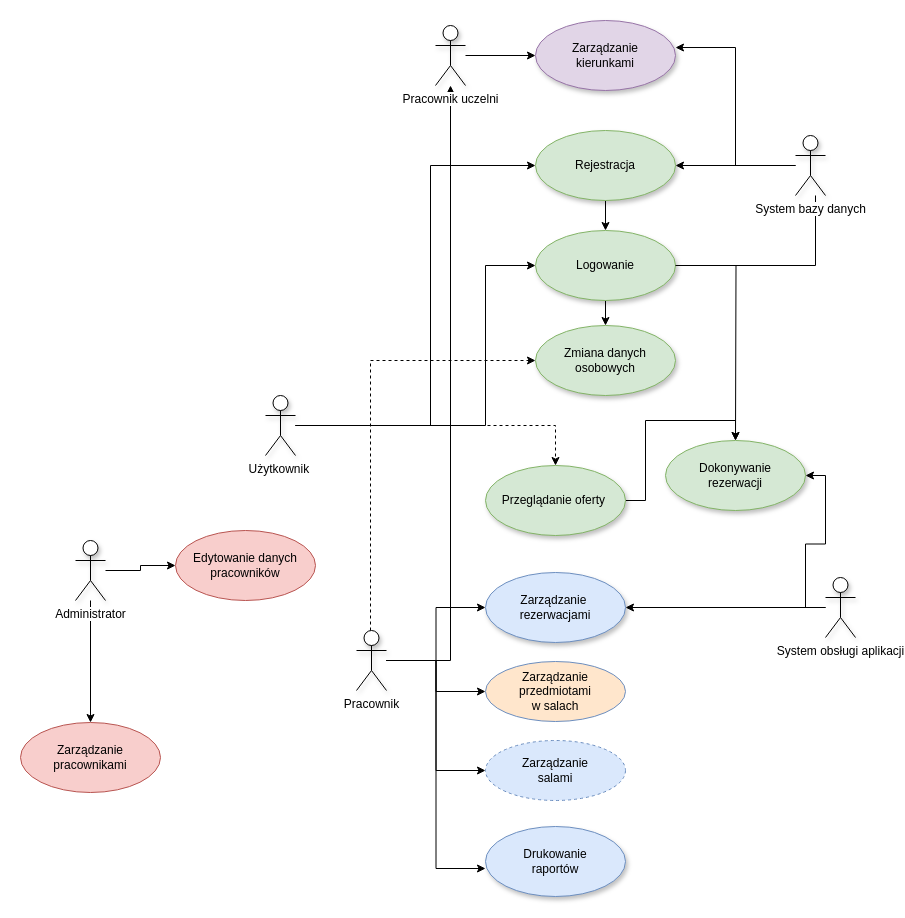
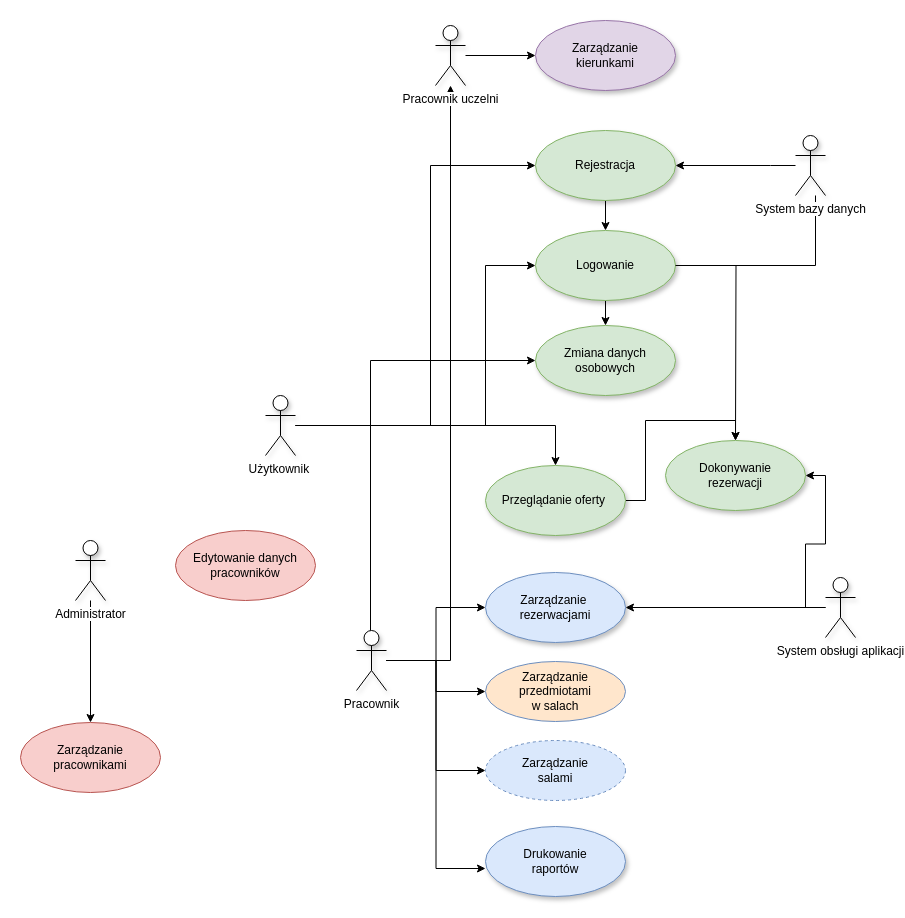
(736, 79) -> none
(371, 417) -> (371, 417)
(537, 426) -> (537, 426)
(140, 571) -> none
